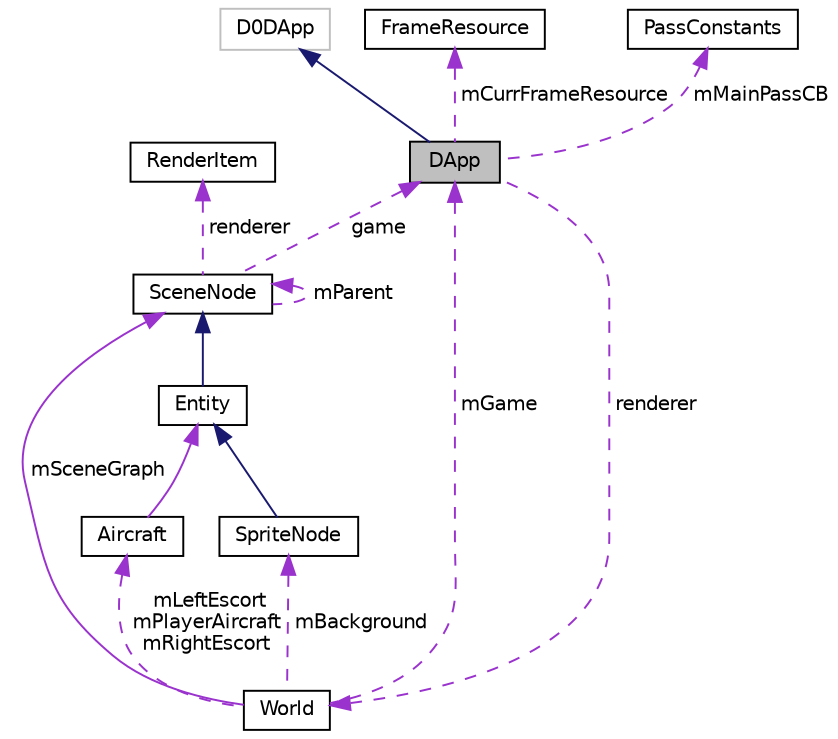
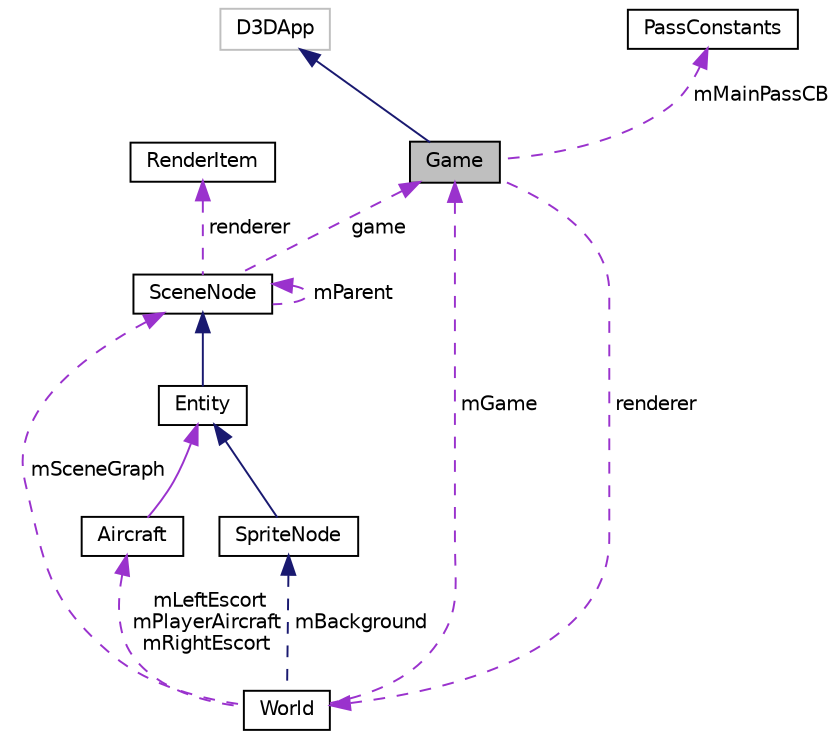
(275, 29) -> (275, 29)
(455, 29) -> none
(455, 162) -> (455, 162)
(40, 543) -> (40, 543)
(288, 633) -> (288, 633)
